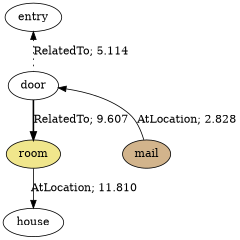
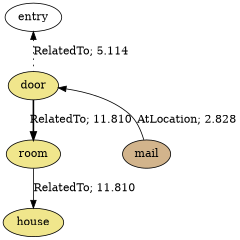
(33, 86) -> (33, 86)
(81, 120) -> (81, 120)
(85, 188) -> (85, 188)
(33, 222) -> (33, 222)
